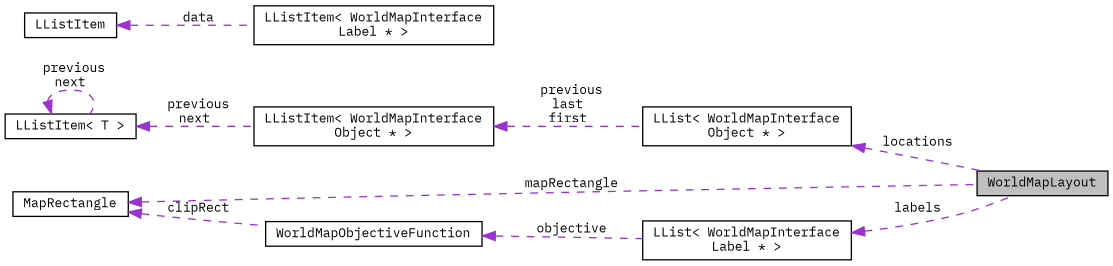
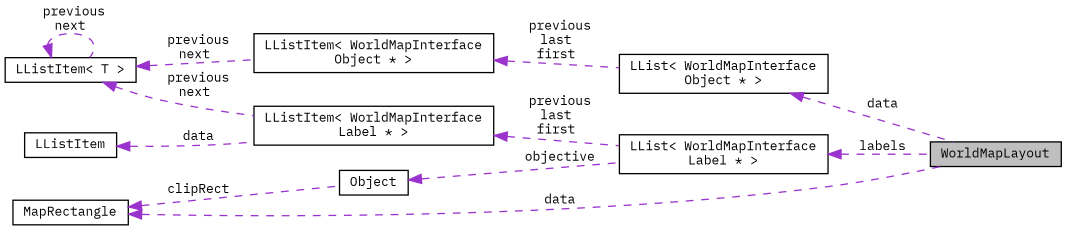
none -> (184, 105)
none -> (563, 141)
(914, 143) -> (879, 104)
(568, 184) -> (557, 200)
(374, 234) -> (374, 183)
